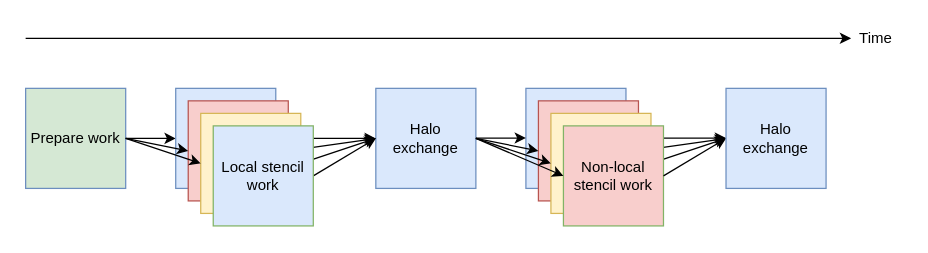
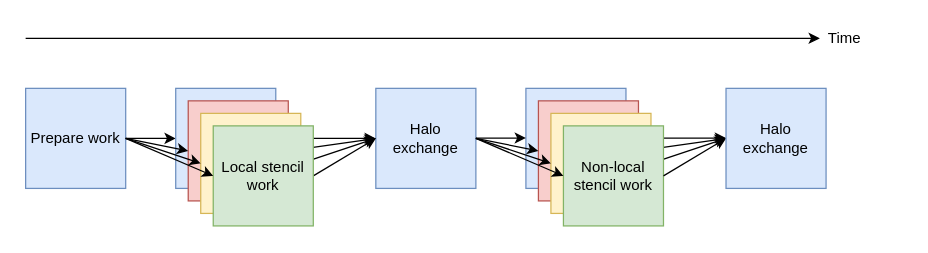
(876, 38) -> (844, 38)
(76, 138) -> (76, 138)
none -> (174, 159)
(263, 176) -> (263, 176)
(613, 176) -> (613, 176)
